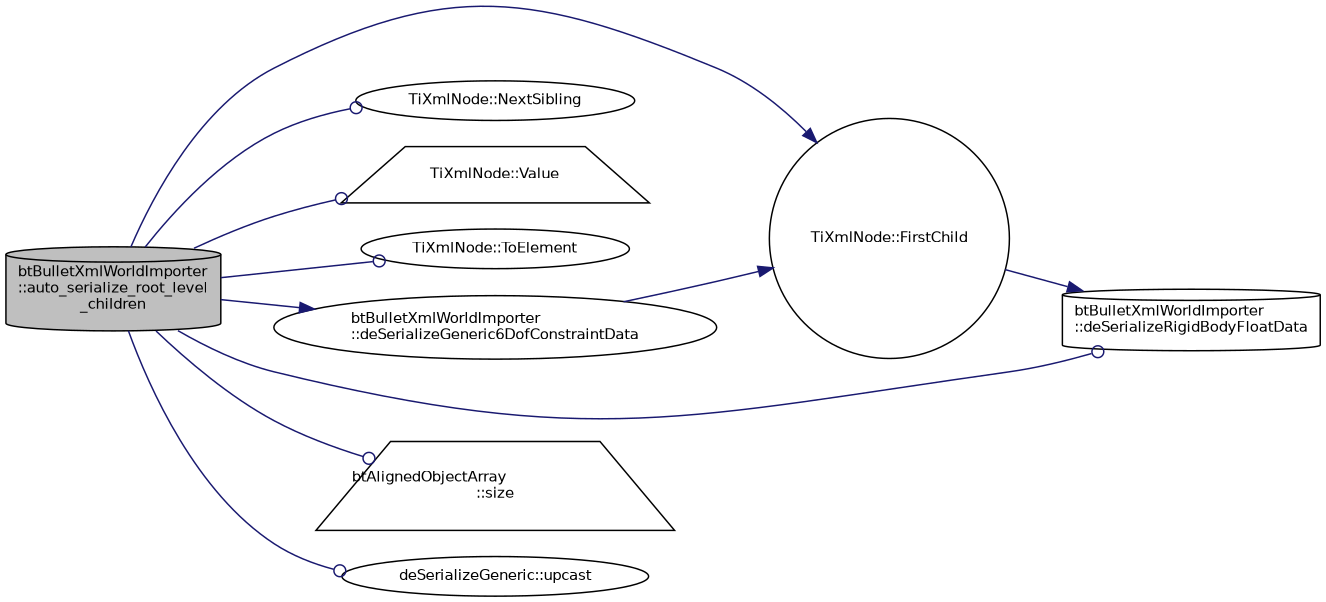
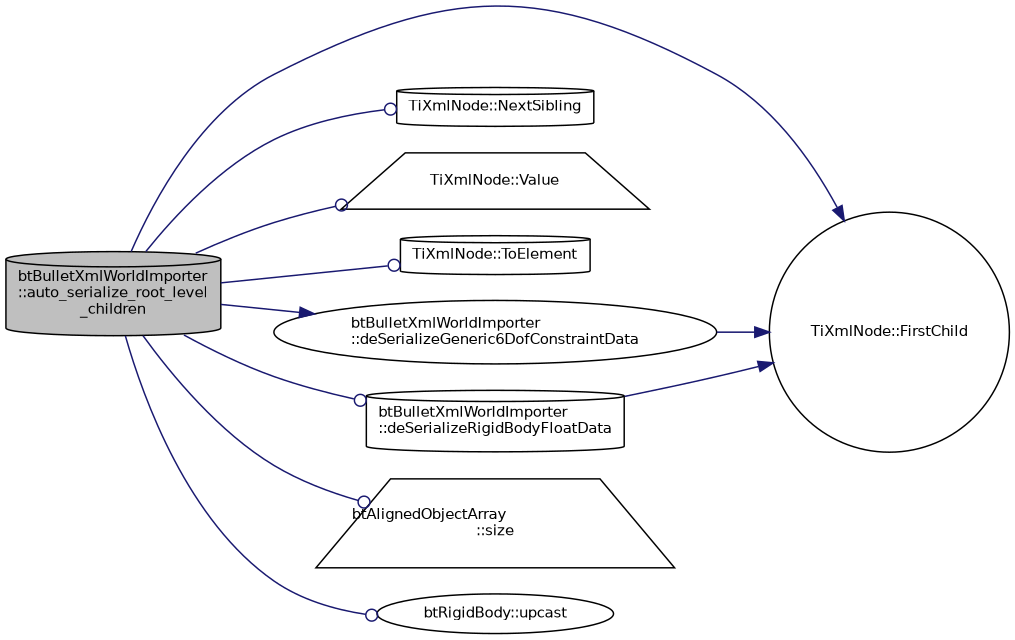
(495, 101) -> (495, 107)
(495, 249) -> (495, 255)
(1036, 278) -> (692, 382)
(495, 576) -> (495, 614)
